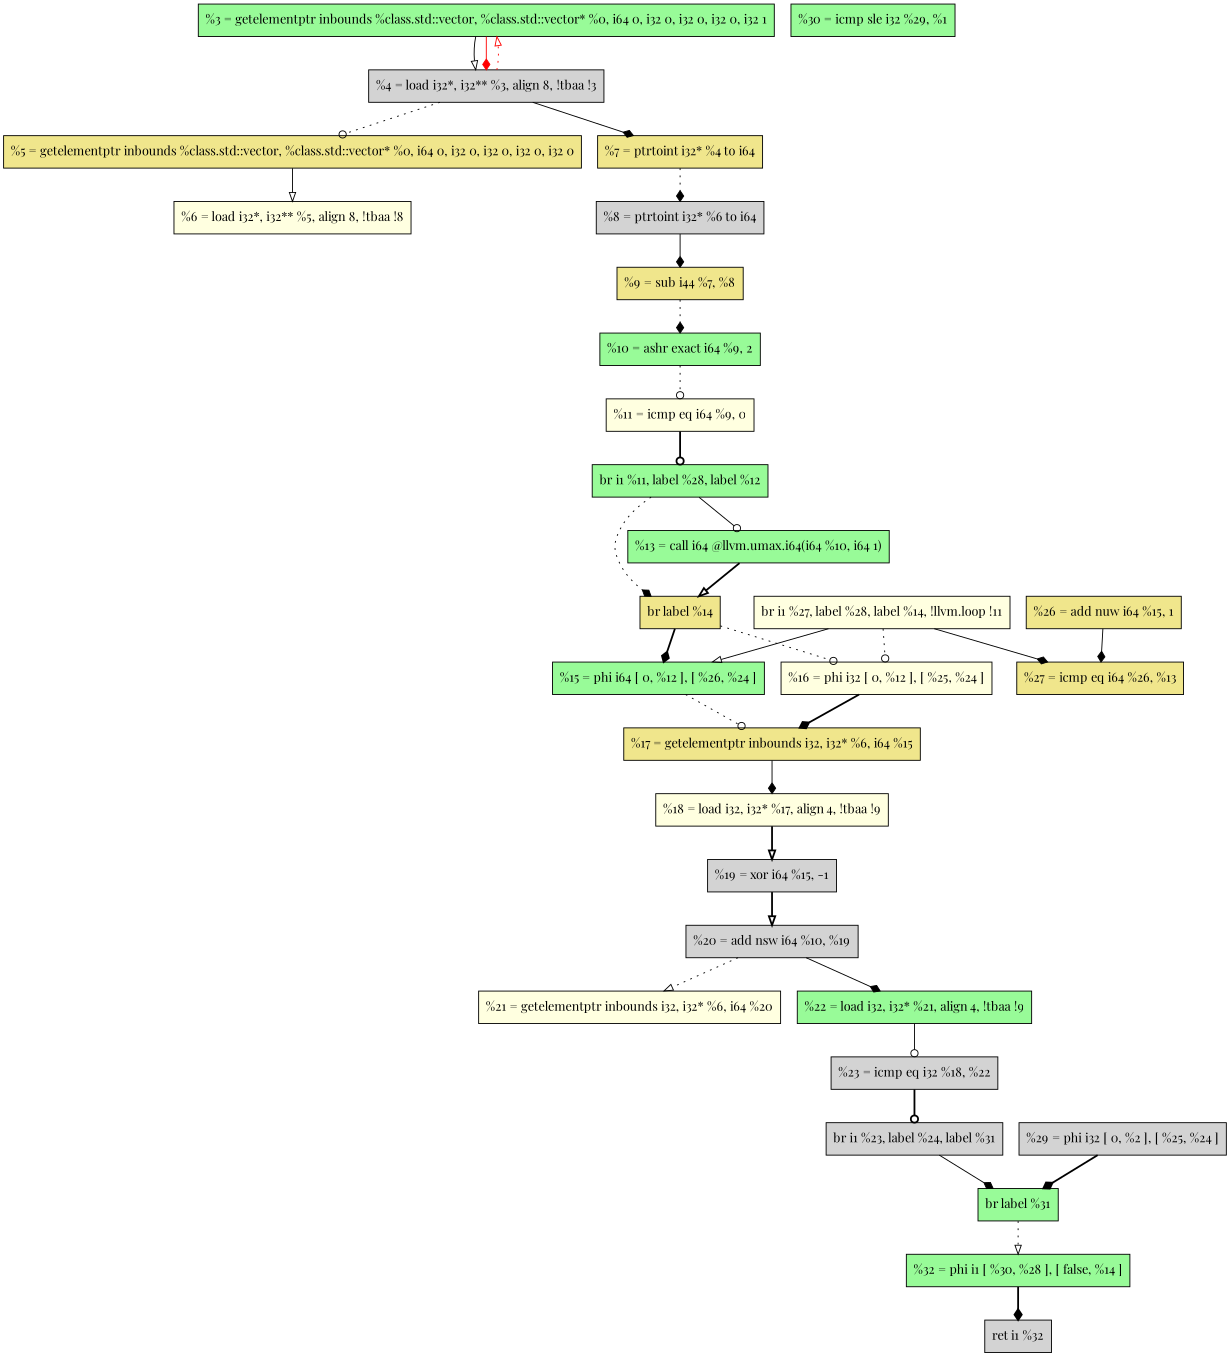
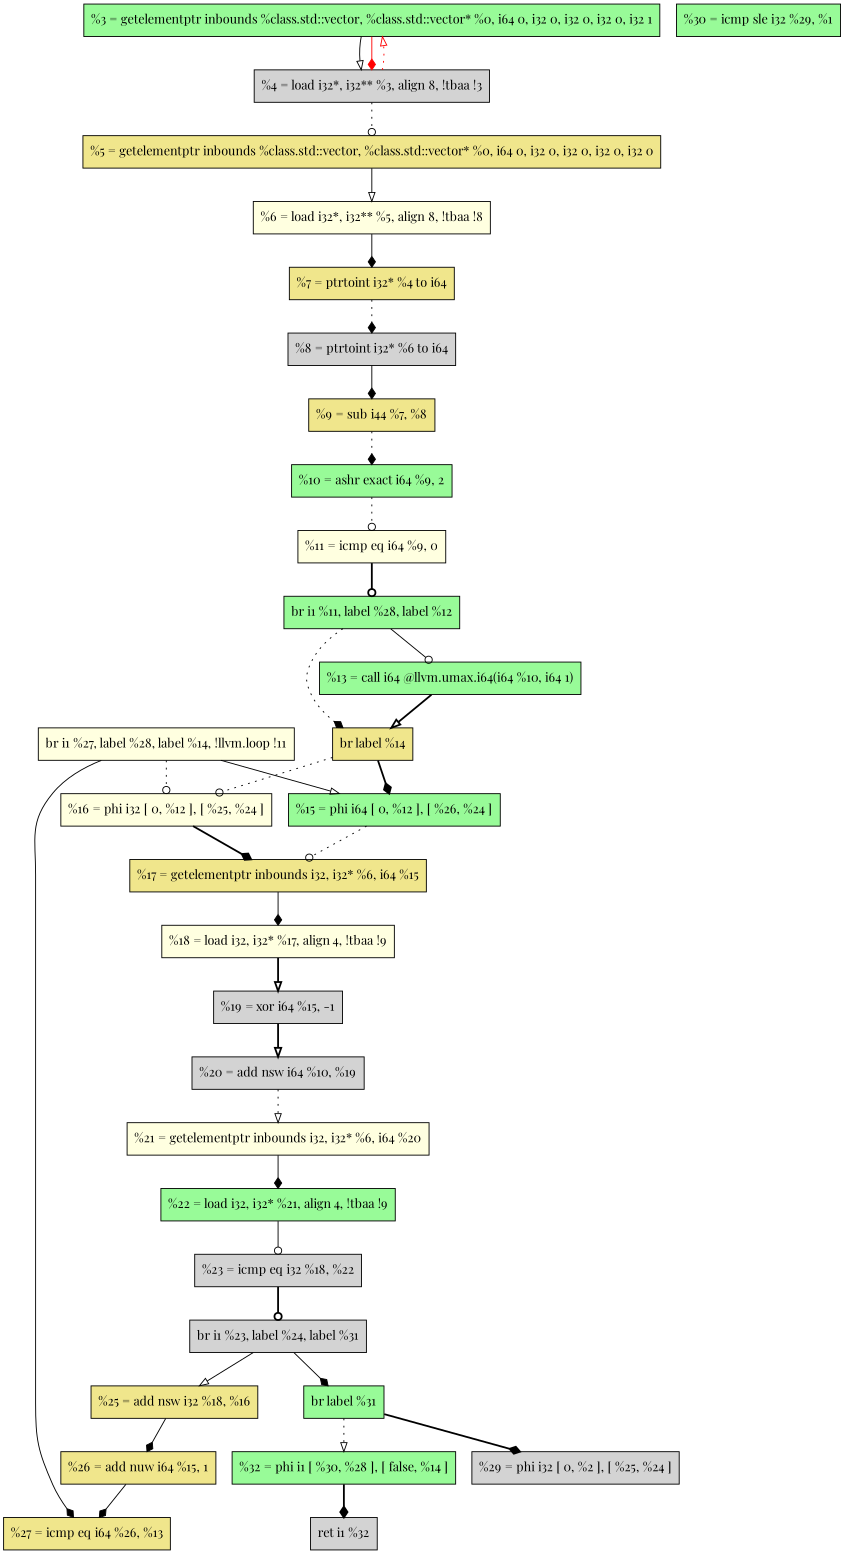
(578, 117) -> (372, 245)
(838, 972) -> (278, 1166)
(1075, 1169) -> (447, 1431)
none -> (174, 1402)
